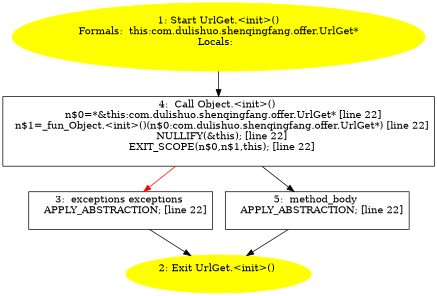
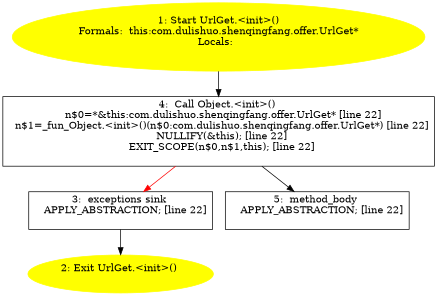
(121, 211) -> (121, 211)
(271, 241) -> none
